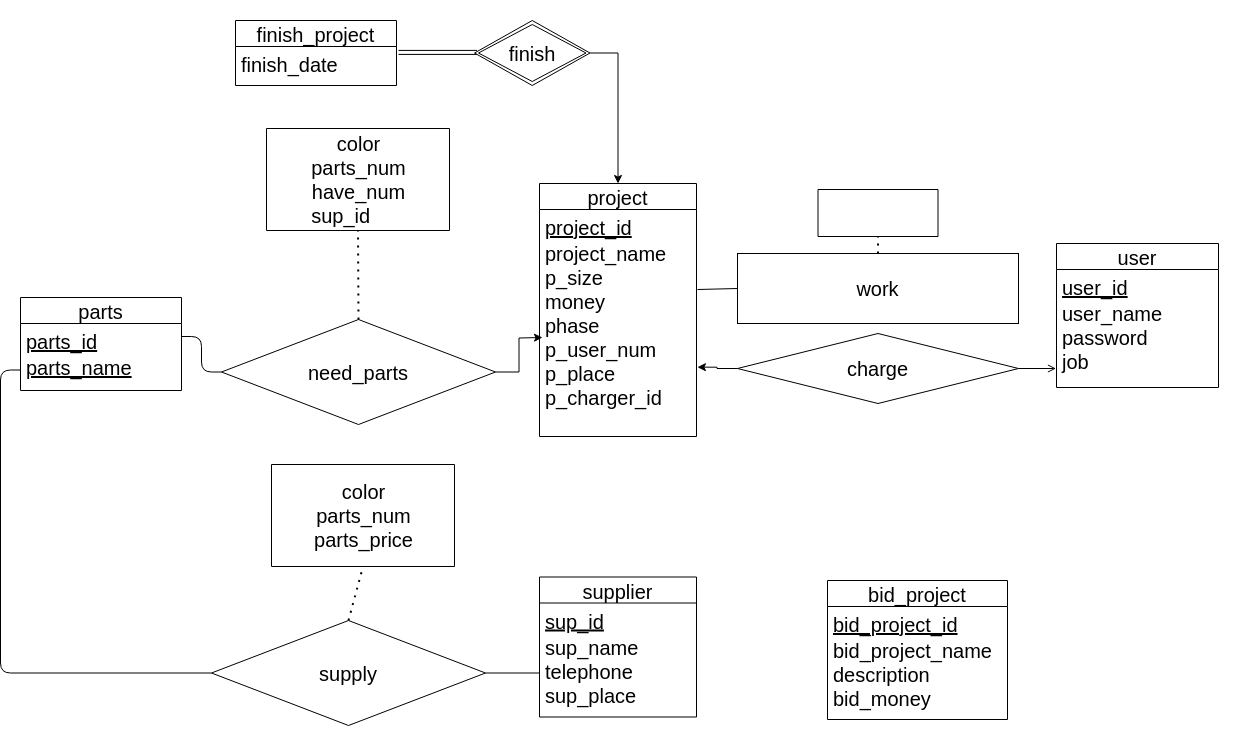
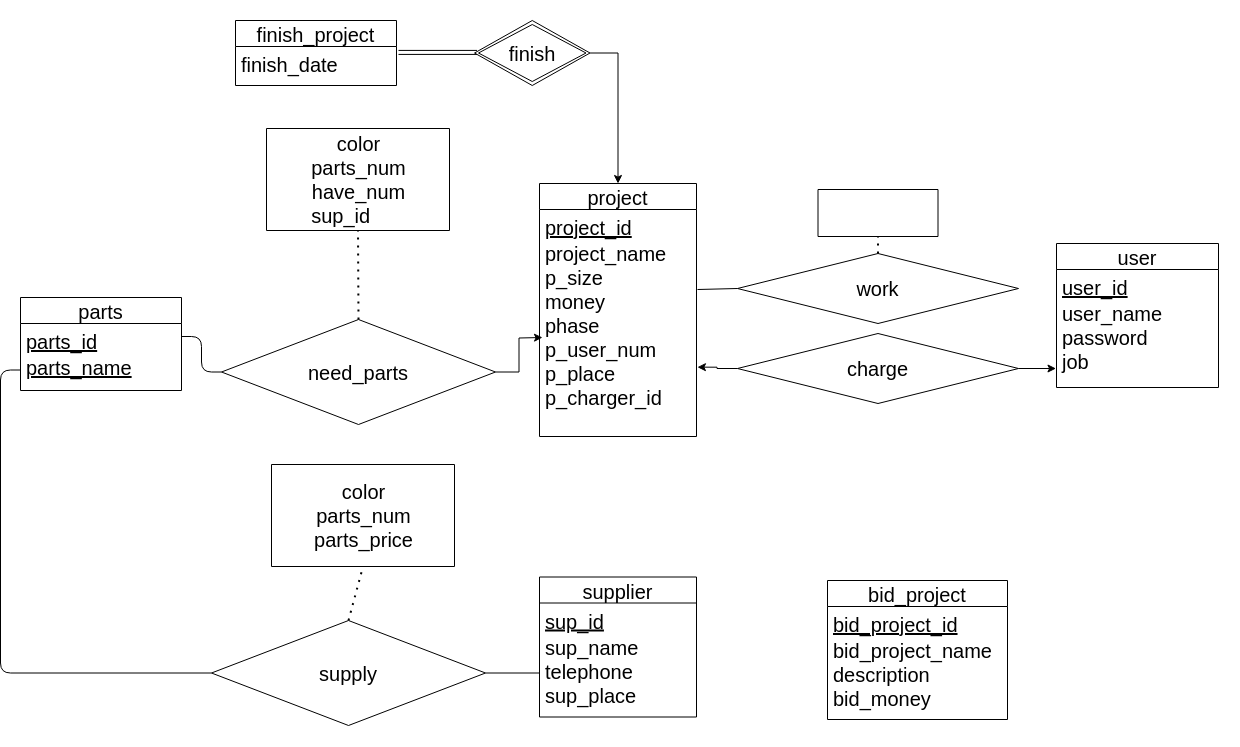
(878, 289) -> (878, 289)
(1049, 369) -> (1048, 369)
